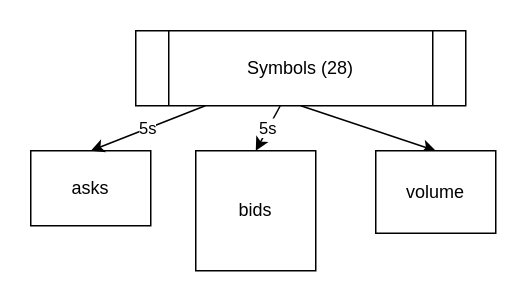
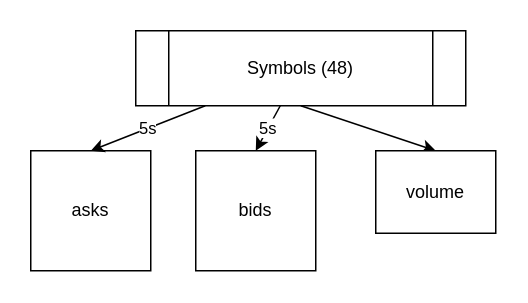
(301, 68) -> (301, 68)
(91, 188) -> (91, 211)
